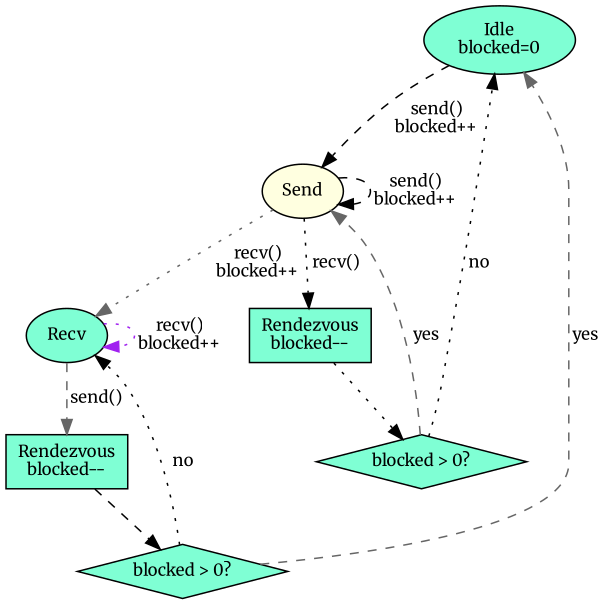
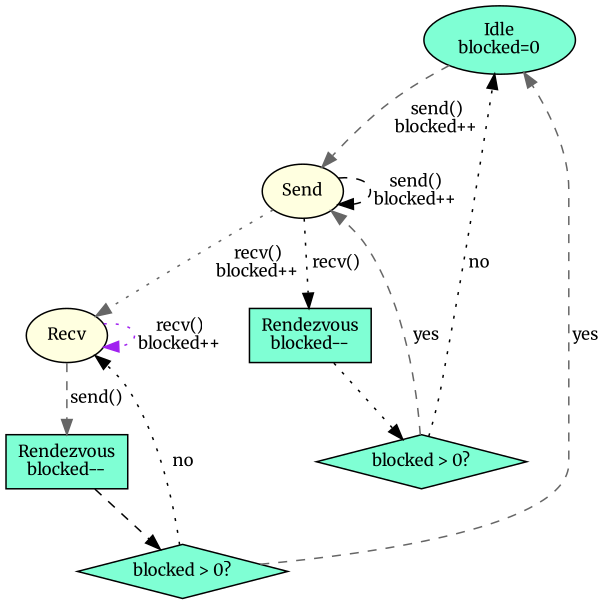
(387, 105) -> (387, 105)
(67, 335) -> (67, 335)
